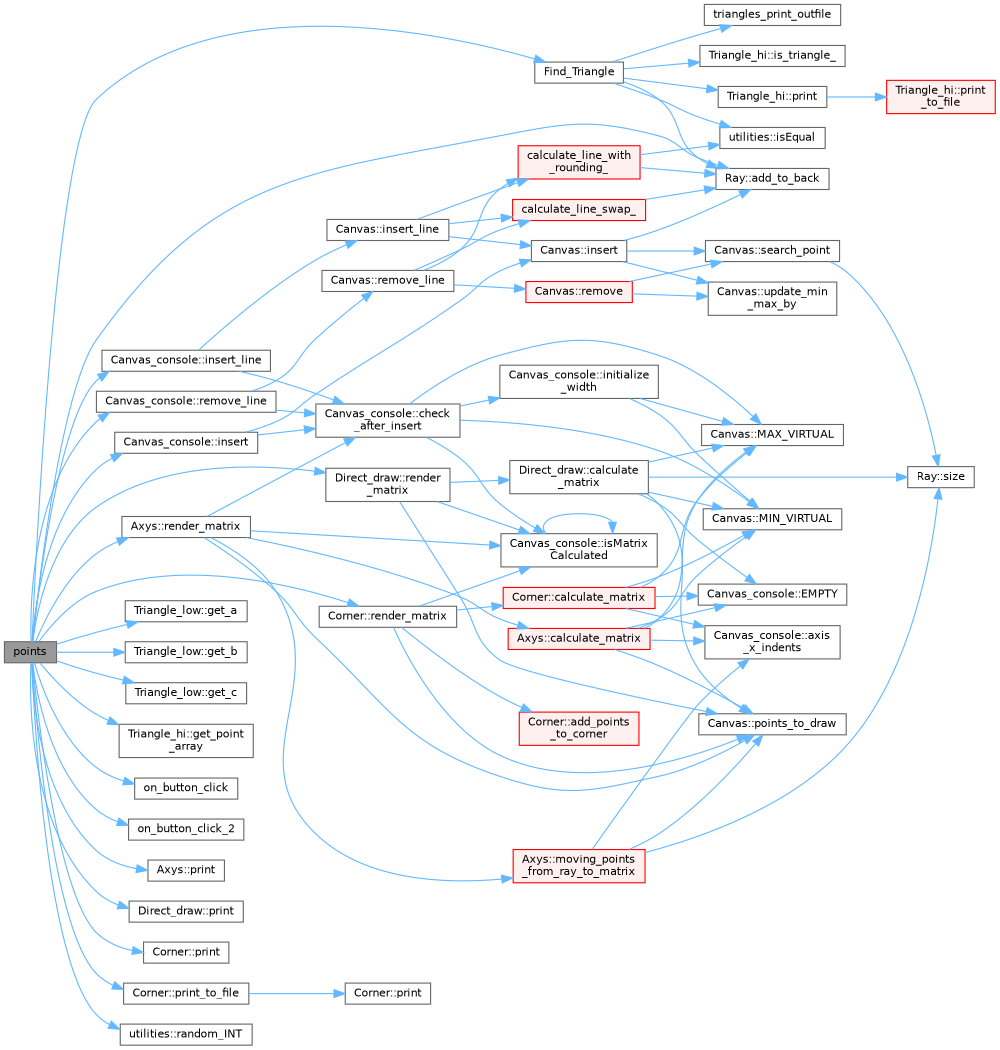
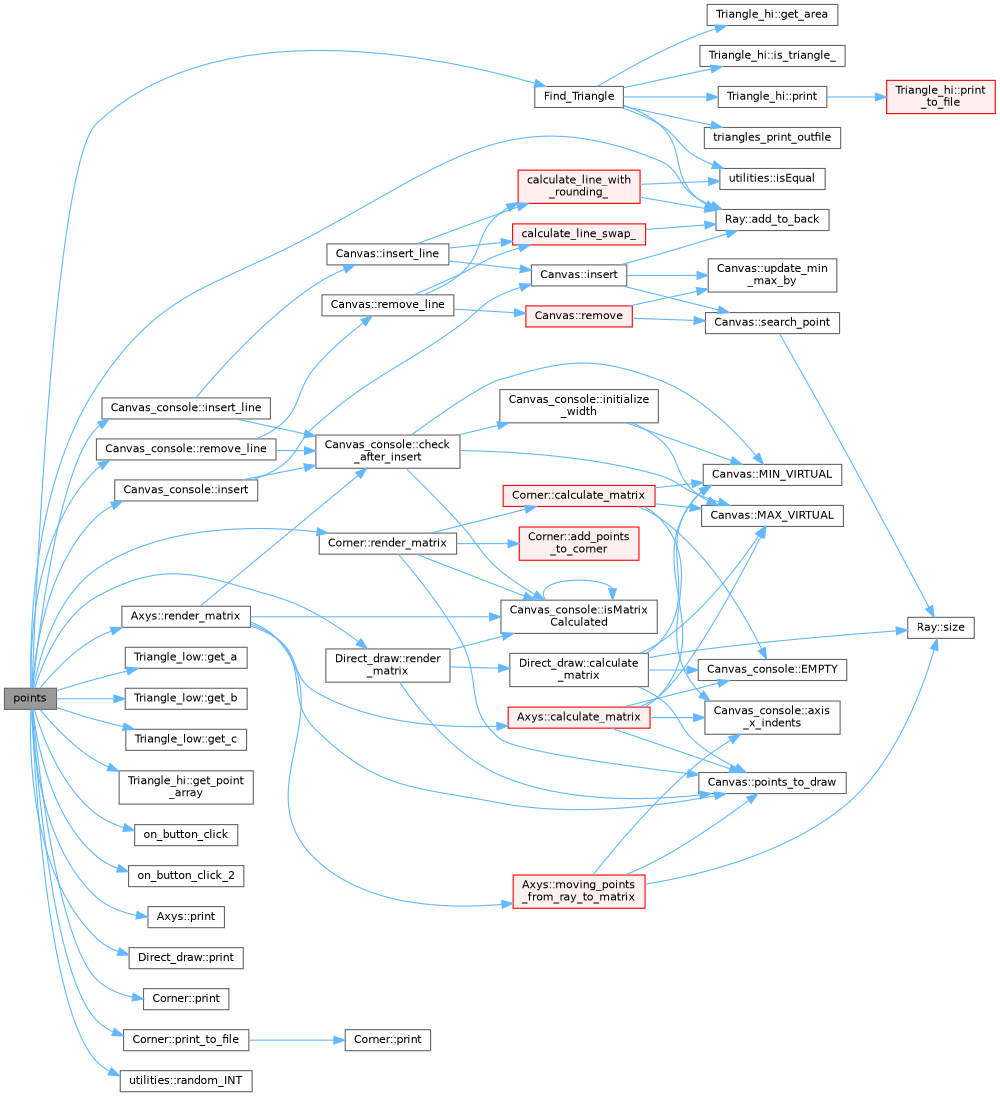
none -> (773, 15)
